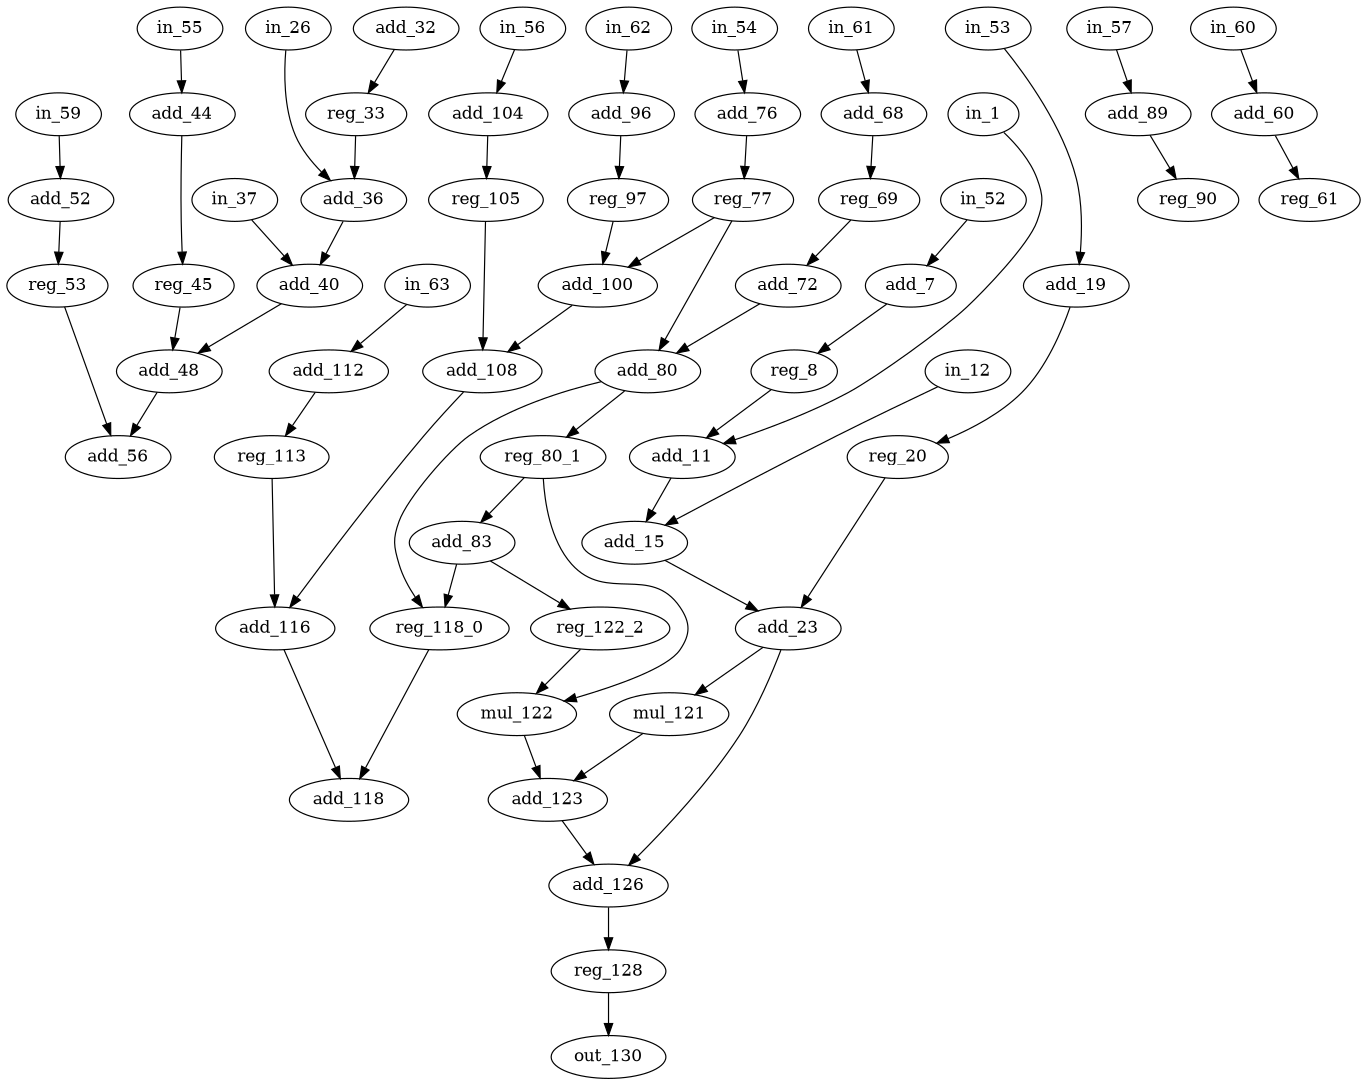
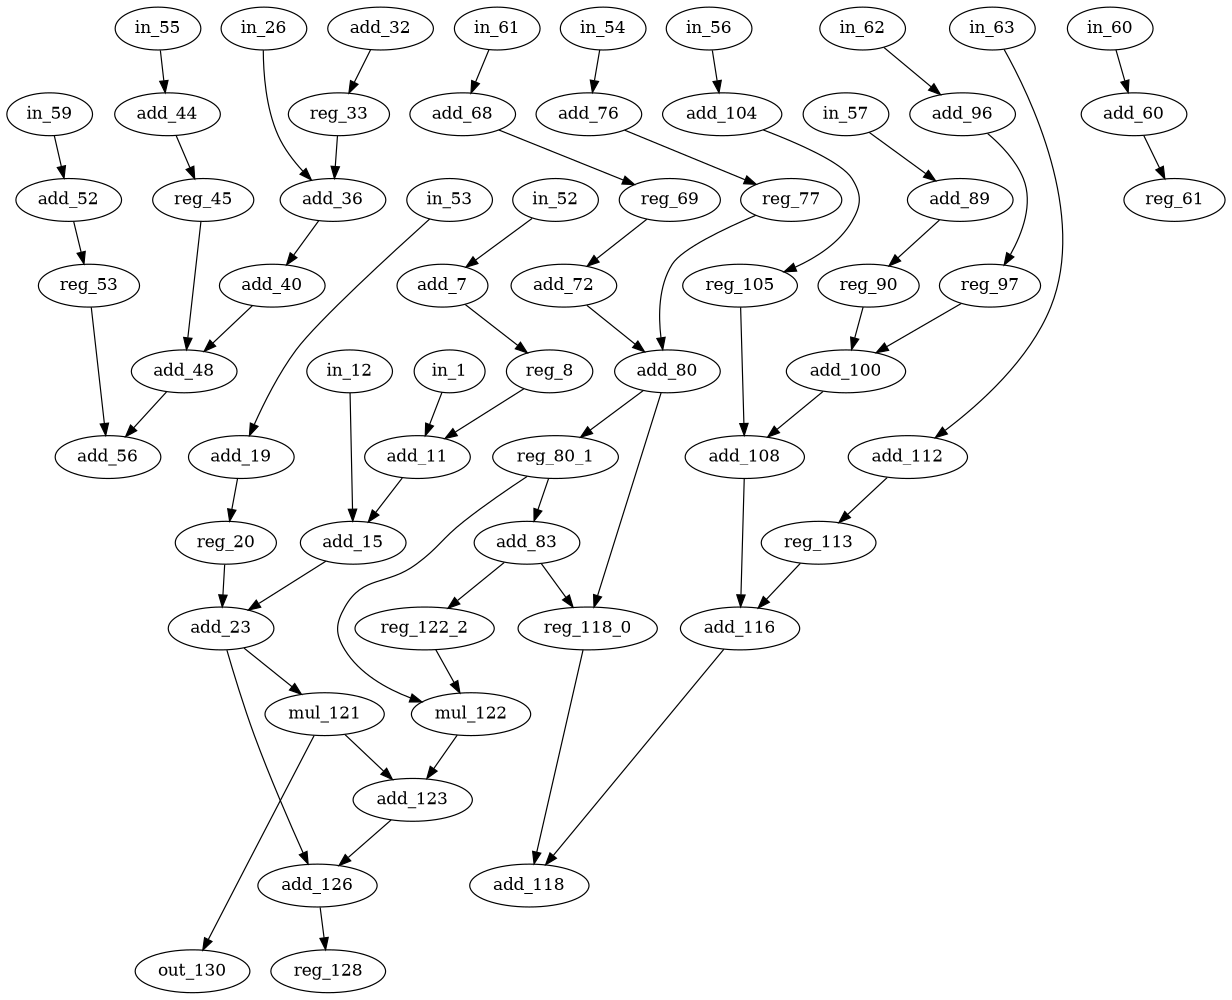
(235, 200) -> none
(677, 239) -> (859, 322)
(609, 1008) -> (261, 837)
